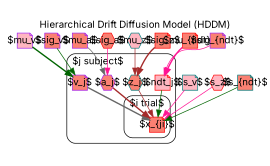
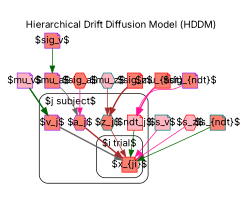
(63, 57) -> (52, 57)
